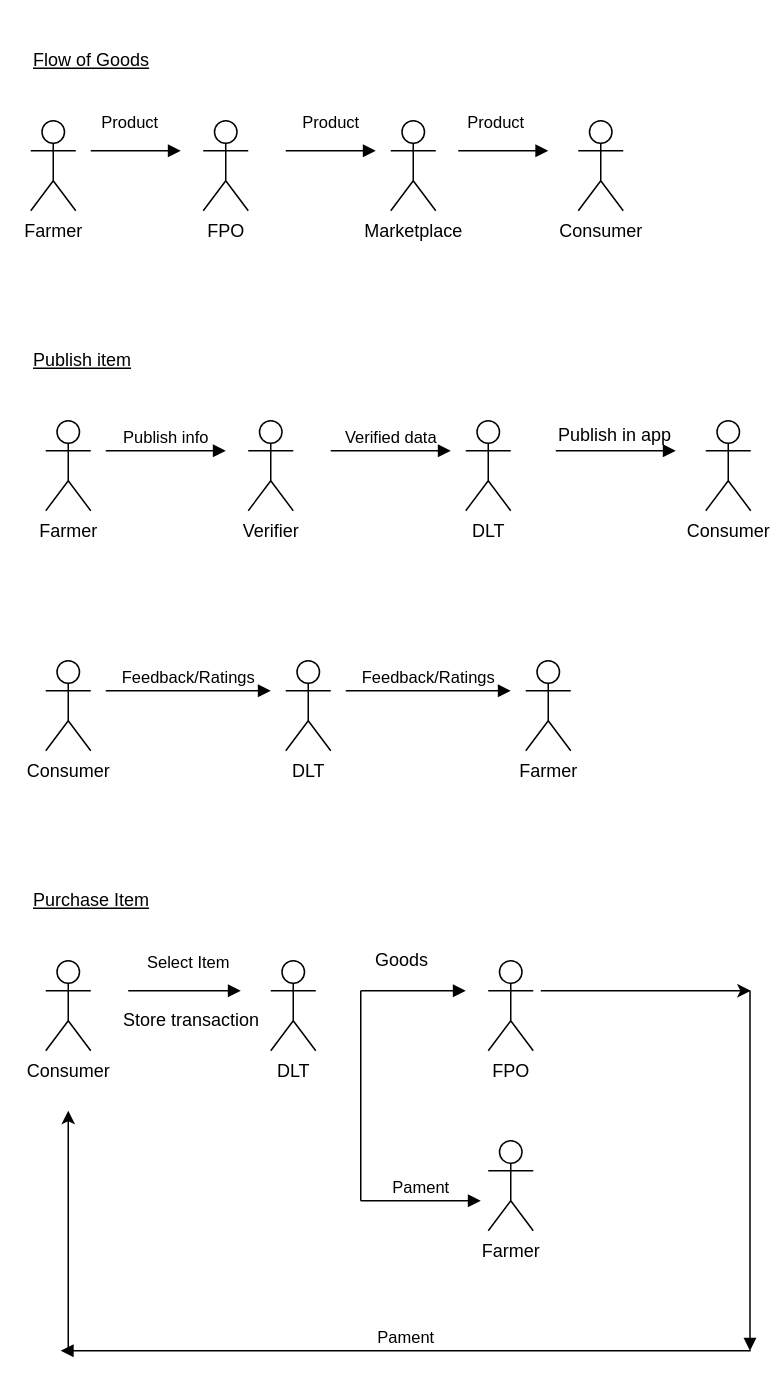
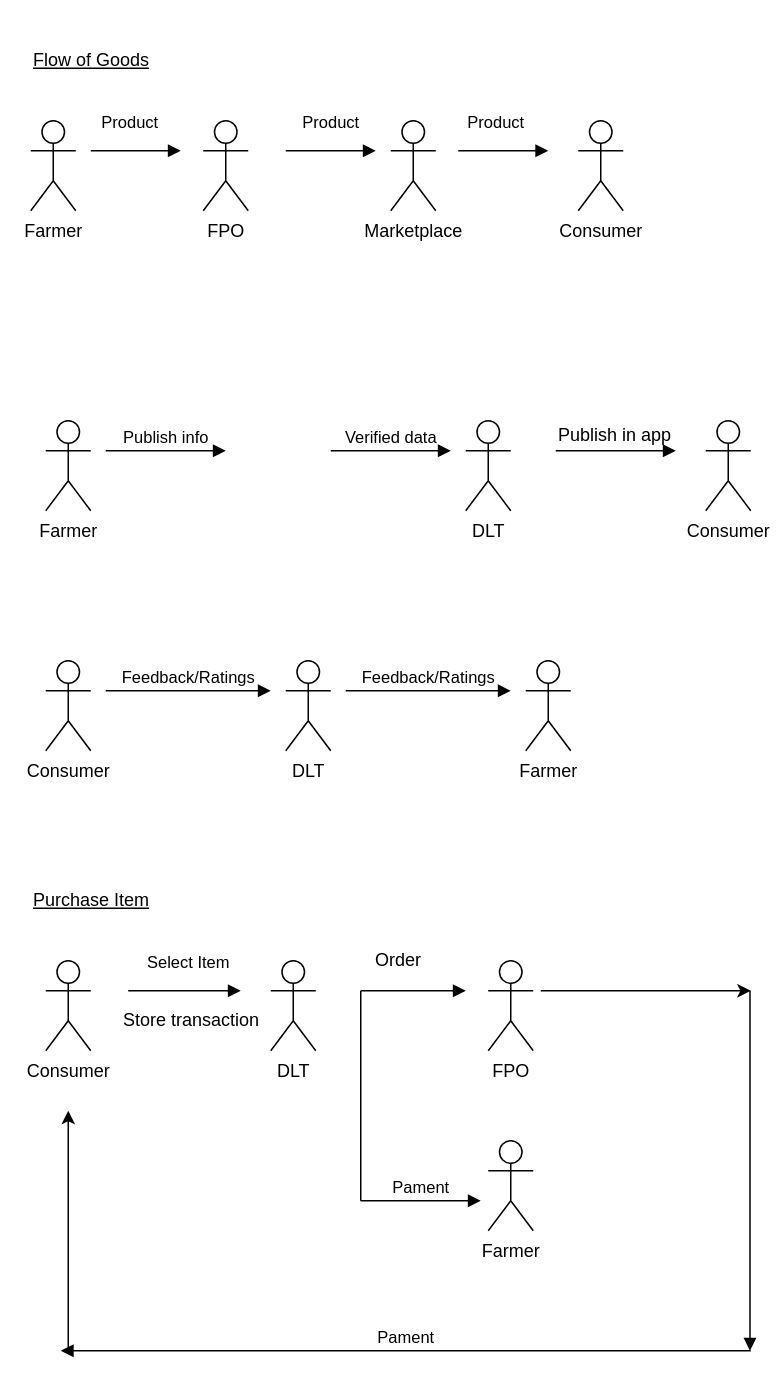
(113, 361) -> none
(271, 466) -> none
(401, 961) -> (401, 961)
